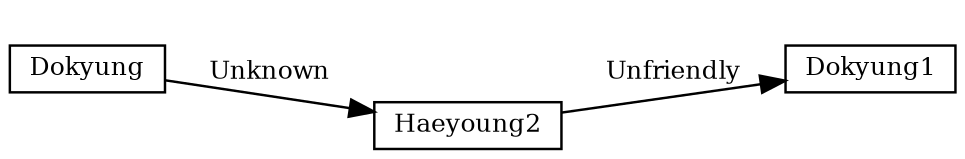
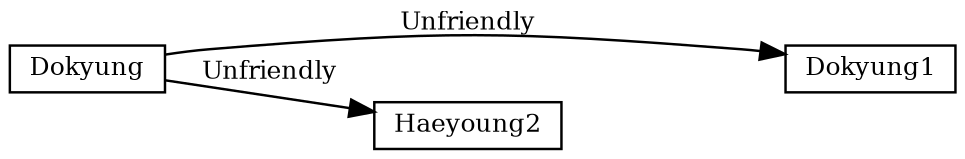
(270, 73) -> (270, 73)
(661, 98) -> (463, 35)
